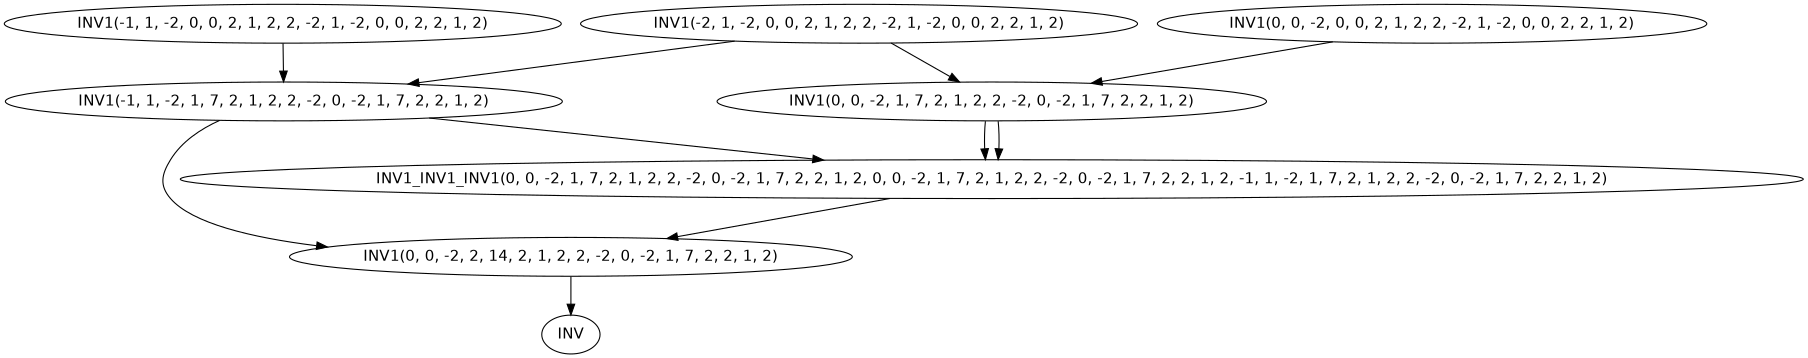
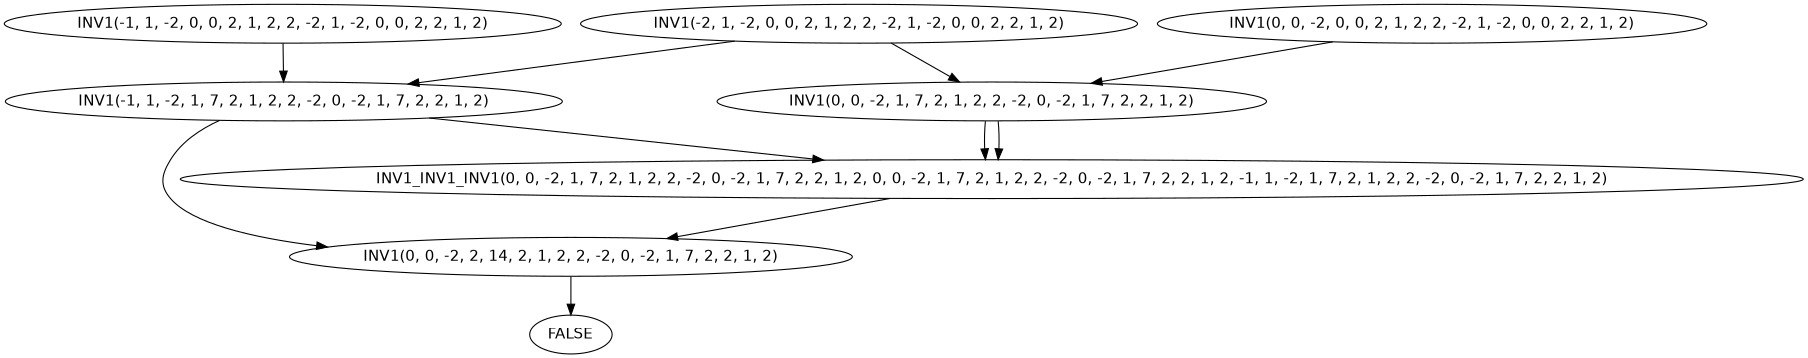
(571, 335) -> (571, 335)
